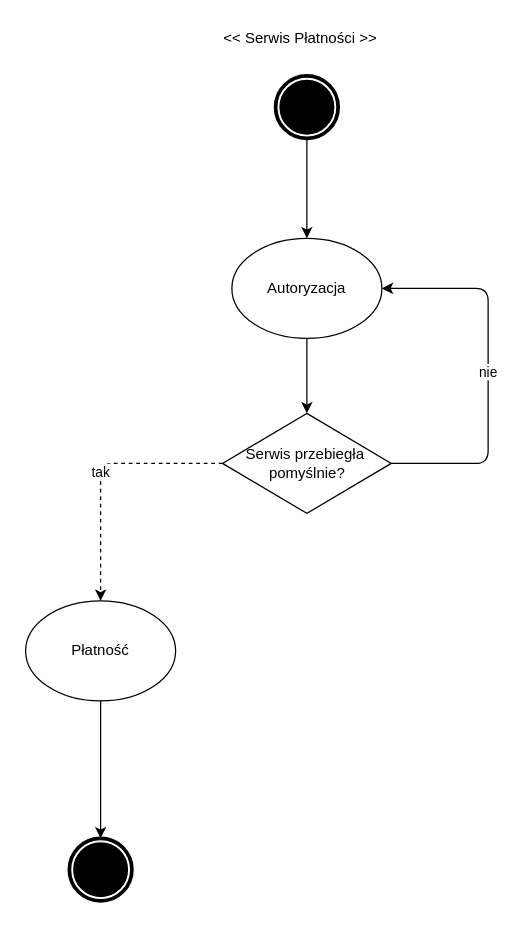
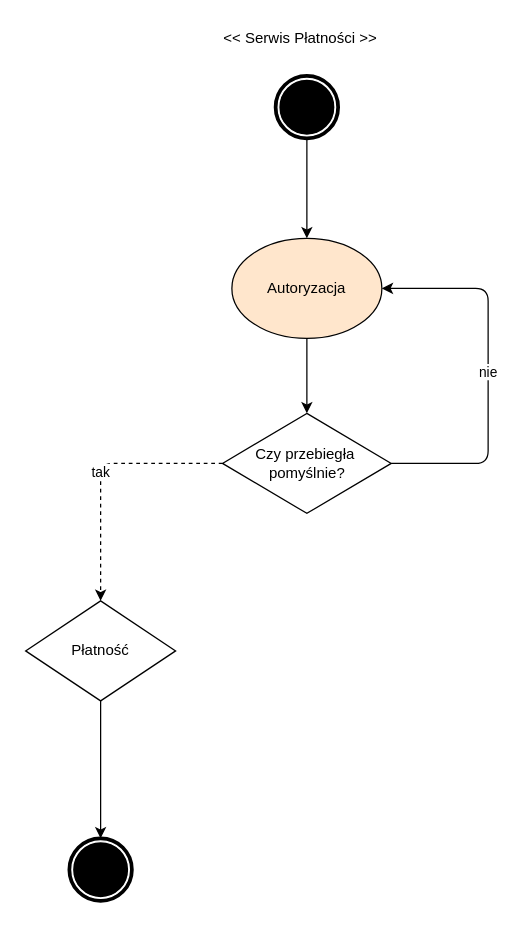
(307, 288) -> (307, 288)
(308, 463) -> (308, 463)
(101, 651) -> (101, 651)
